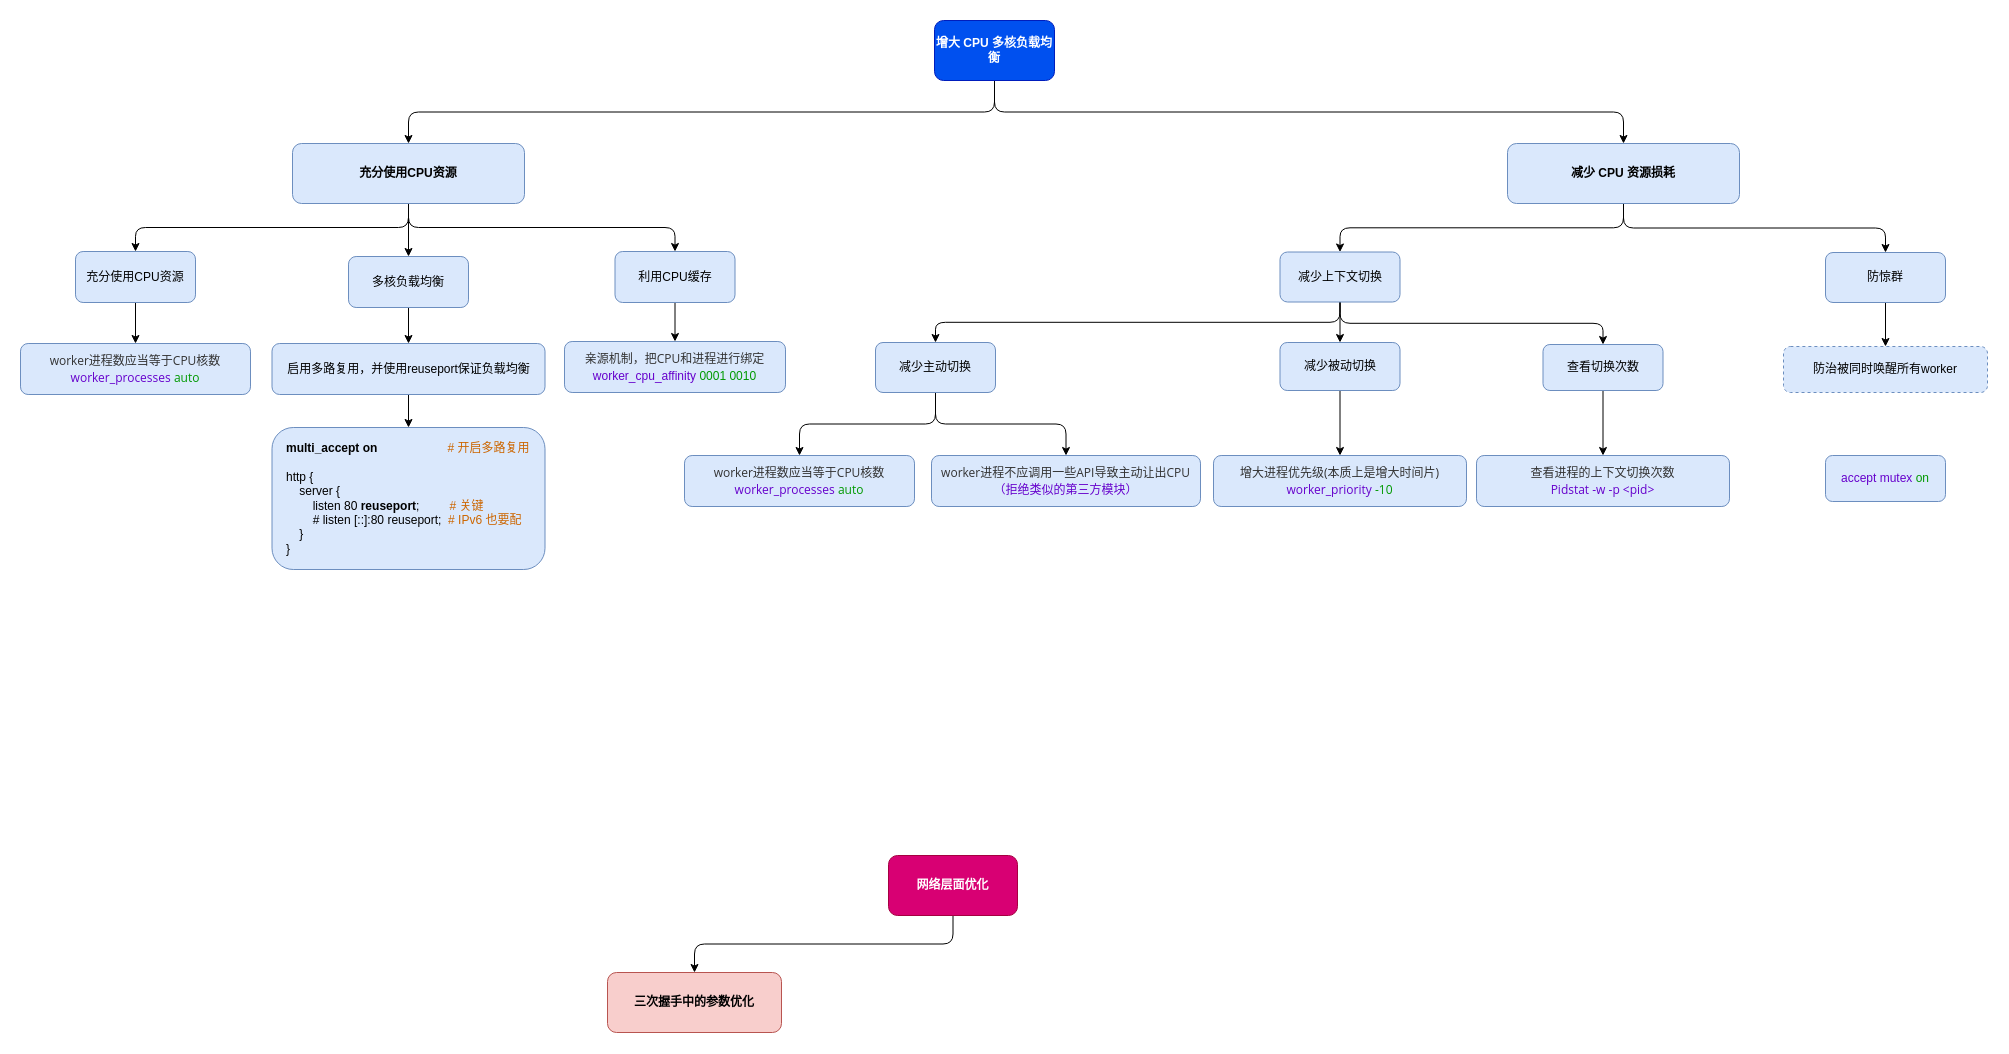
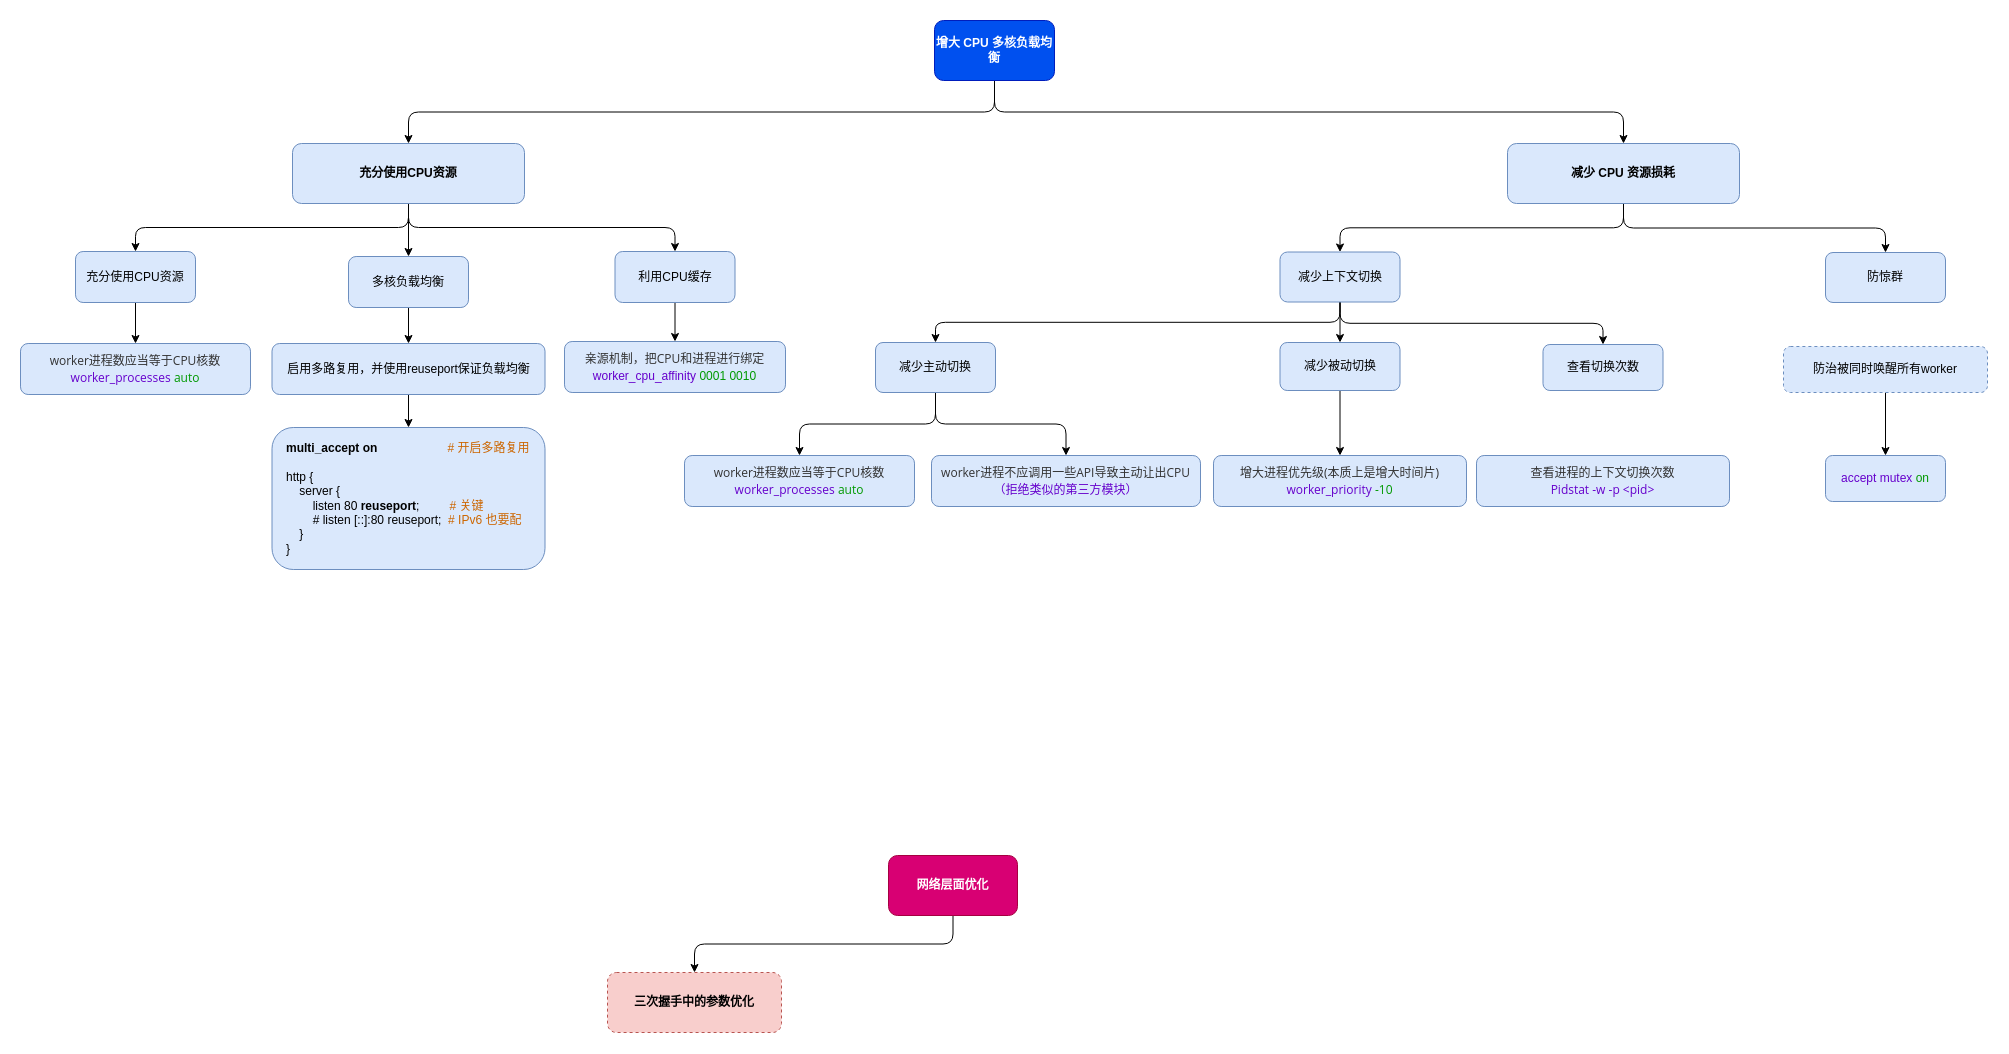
(1886, 321) -> none
(1603, 420) -> none
none -> (1886, 421)
(695, 1003) -> (695, 1003)
